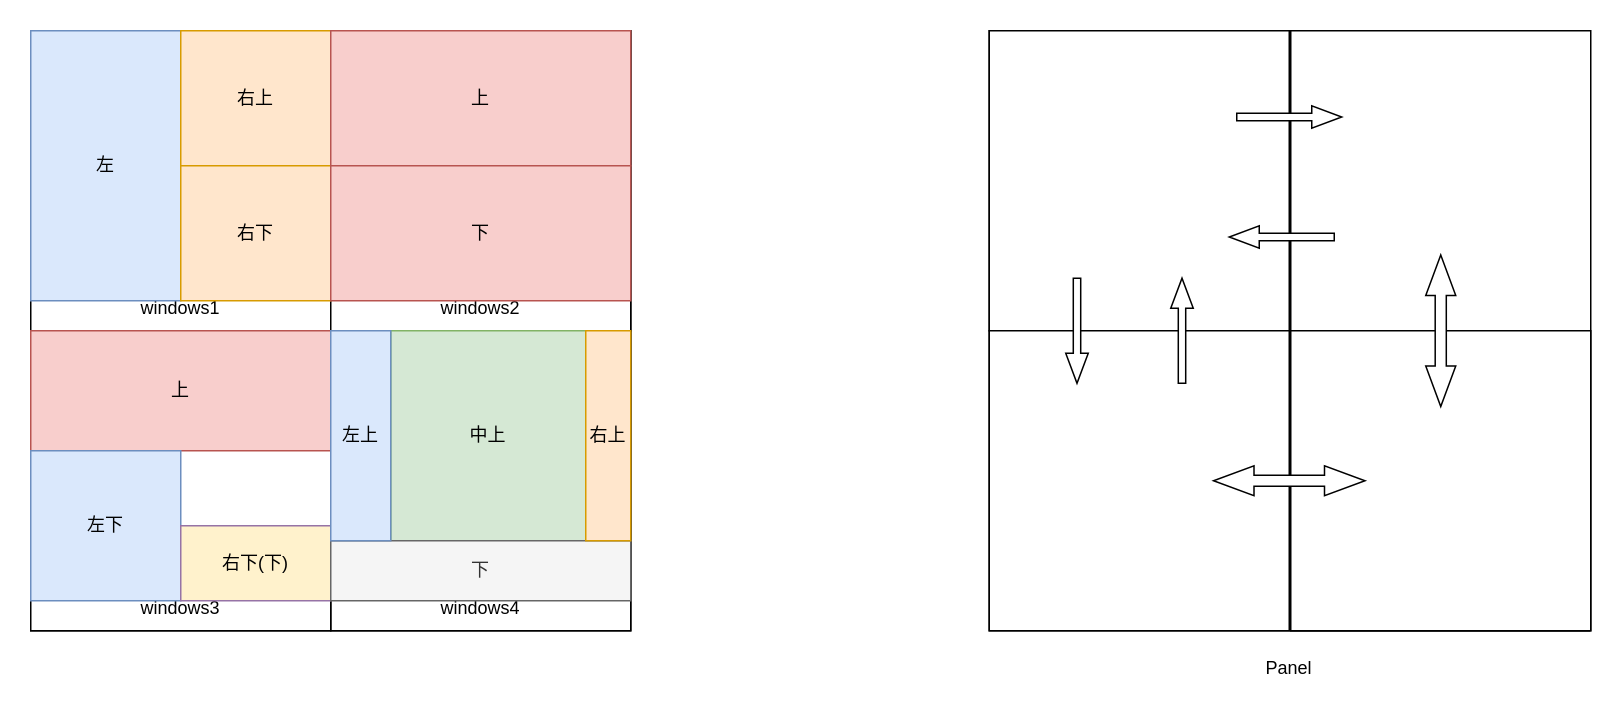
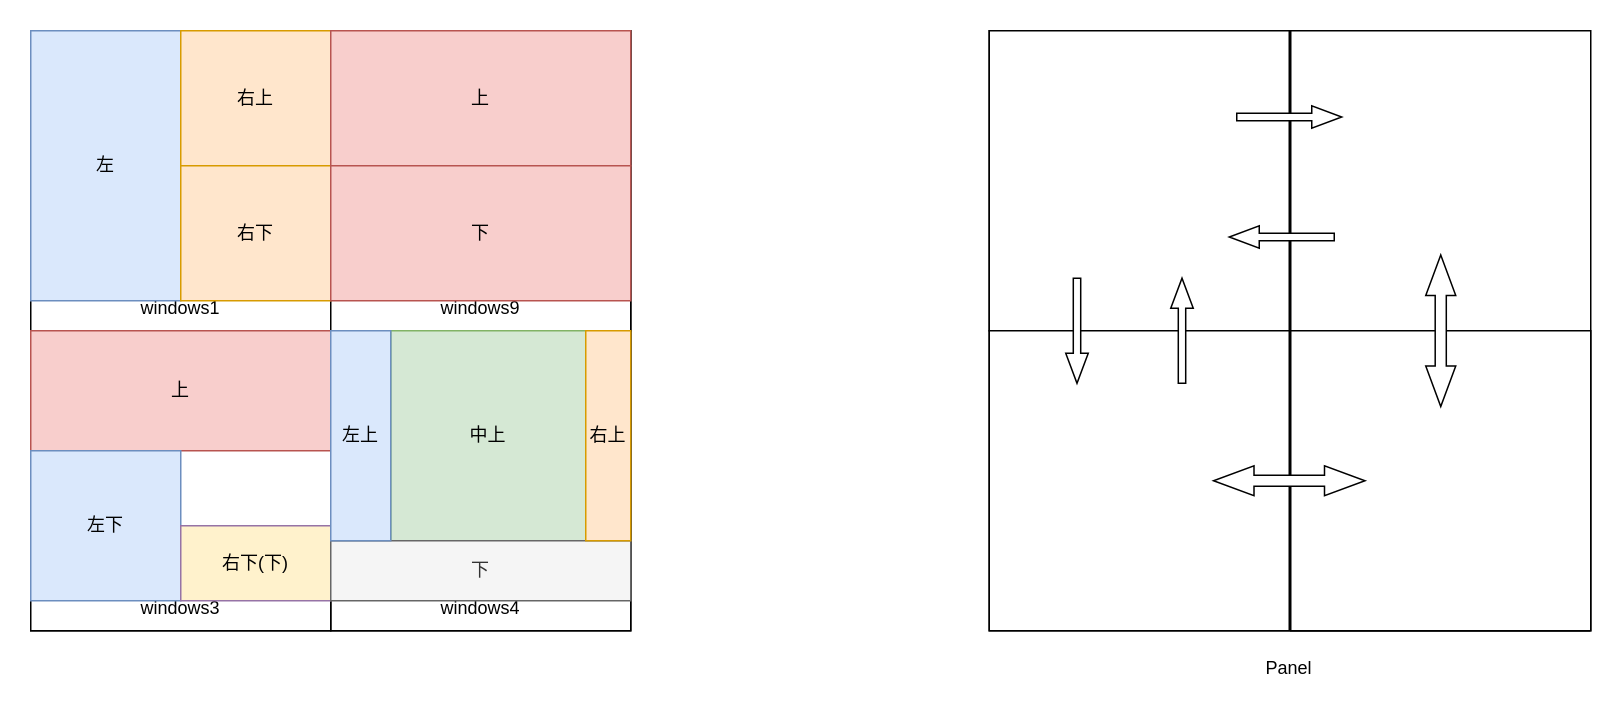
(481, 308) -> (481, 308)
